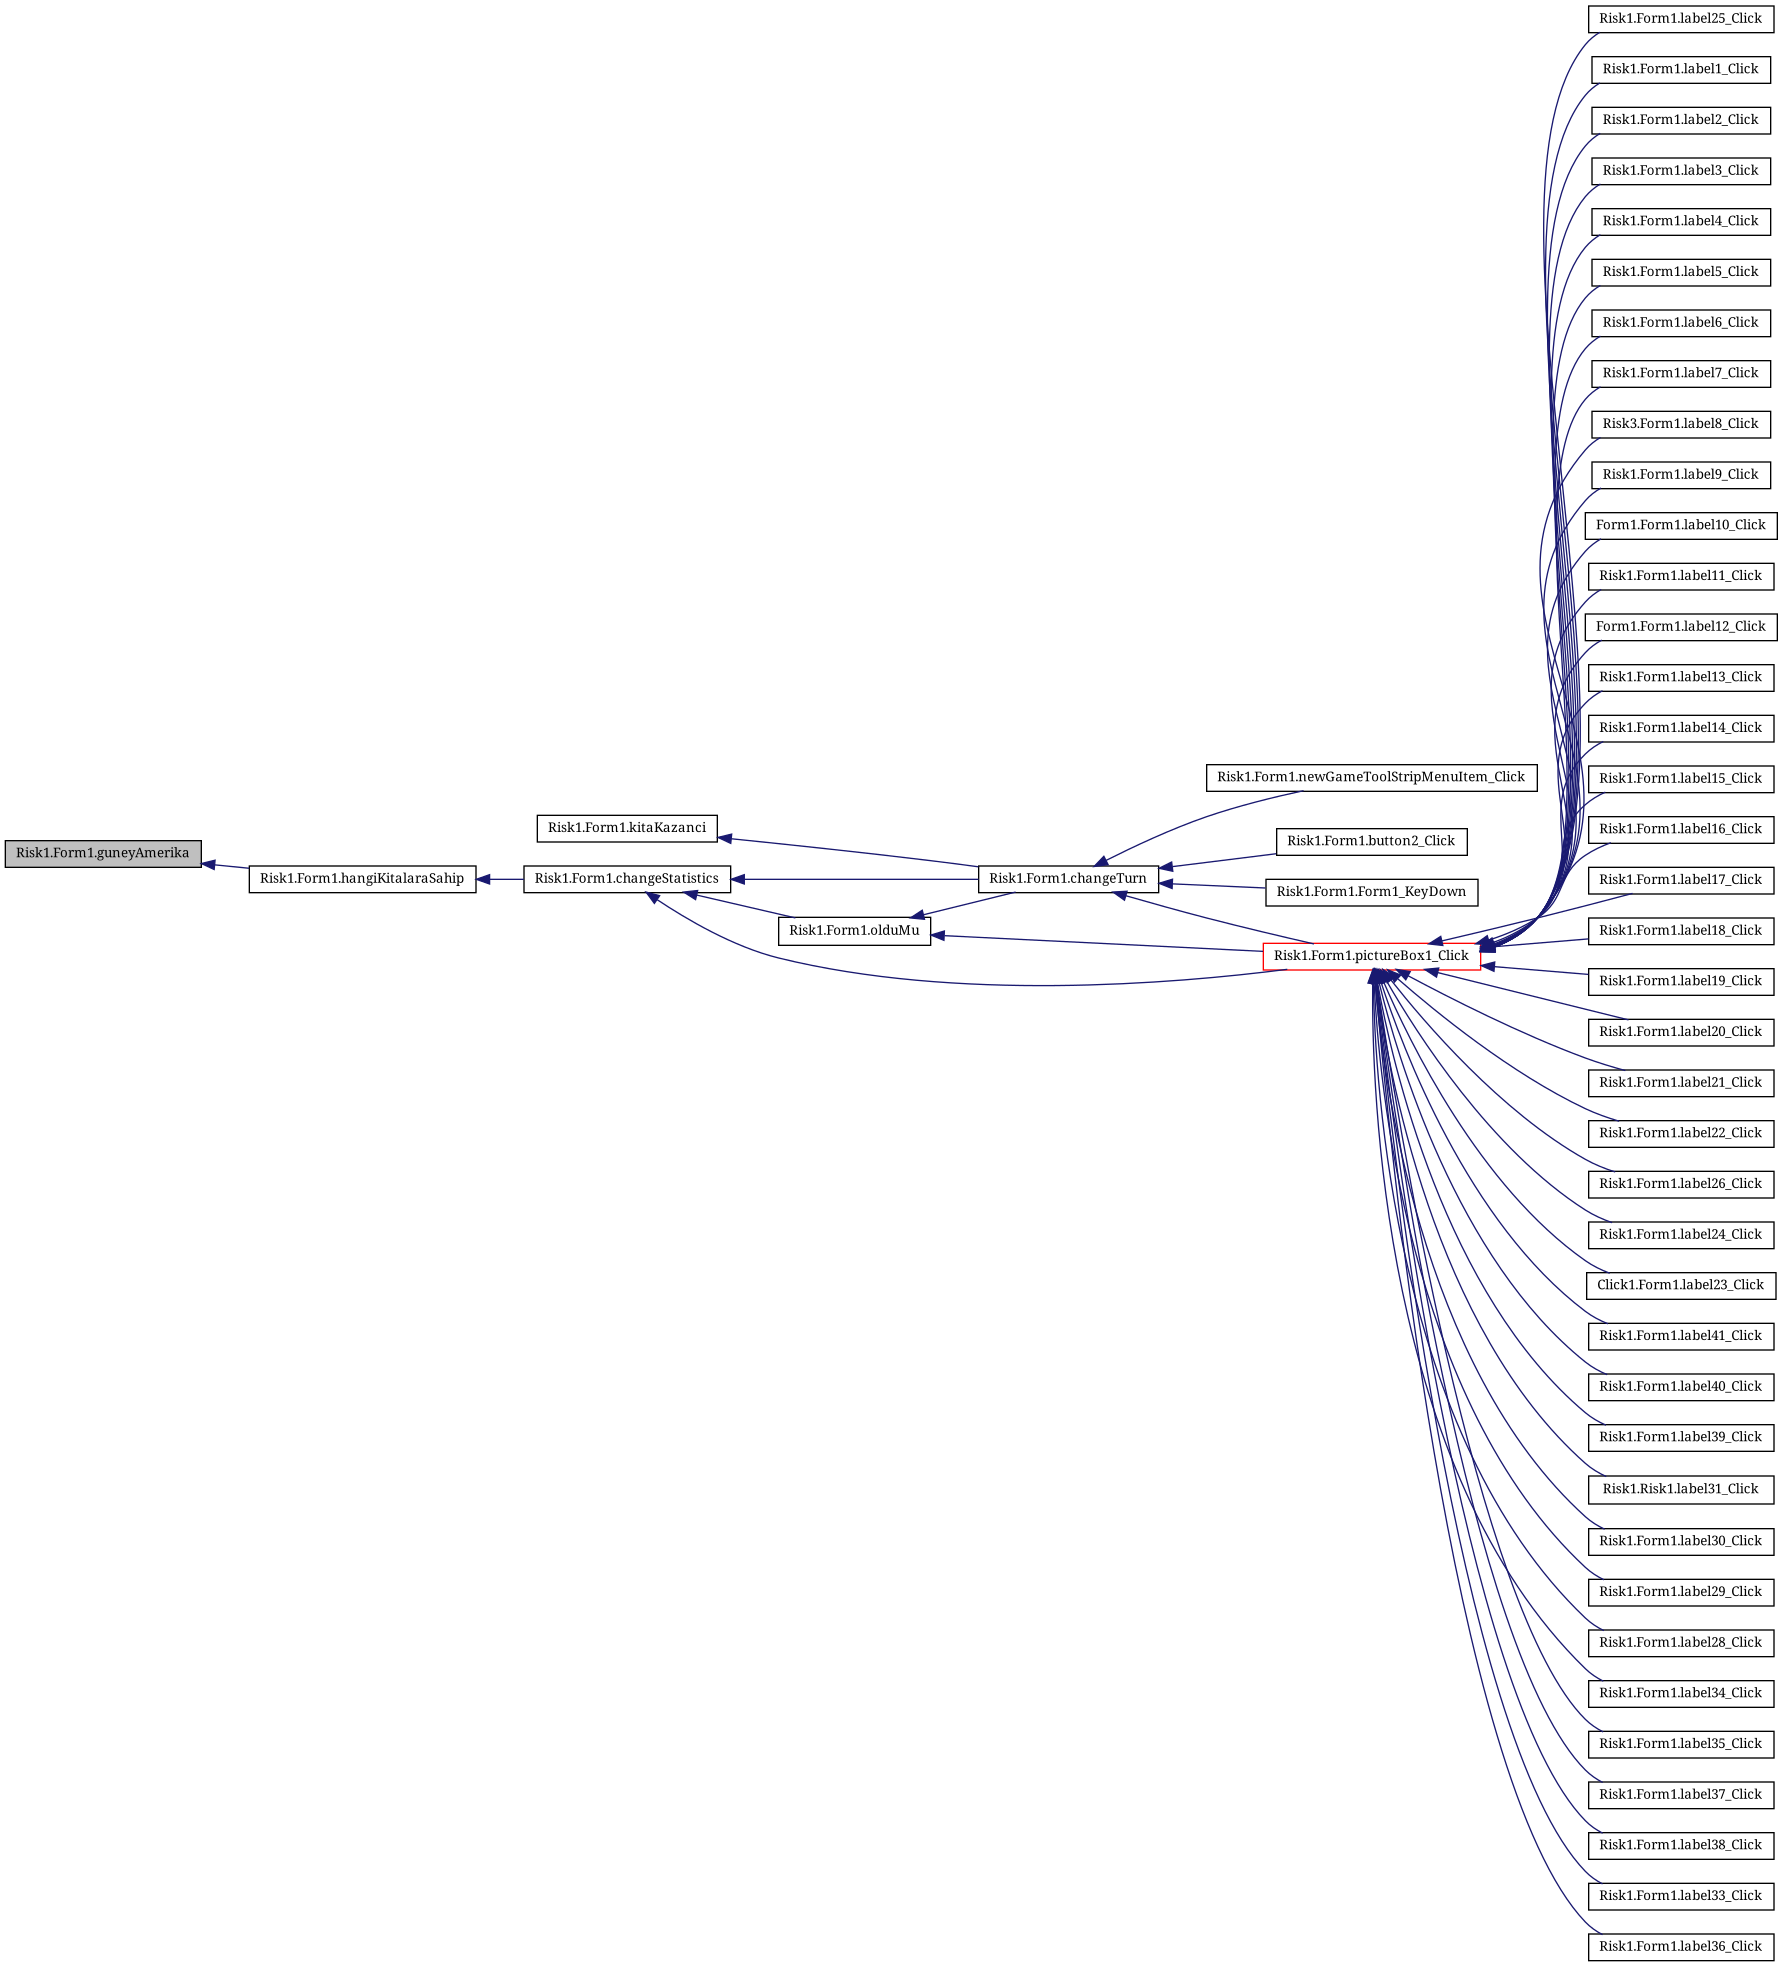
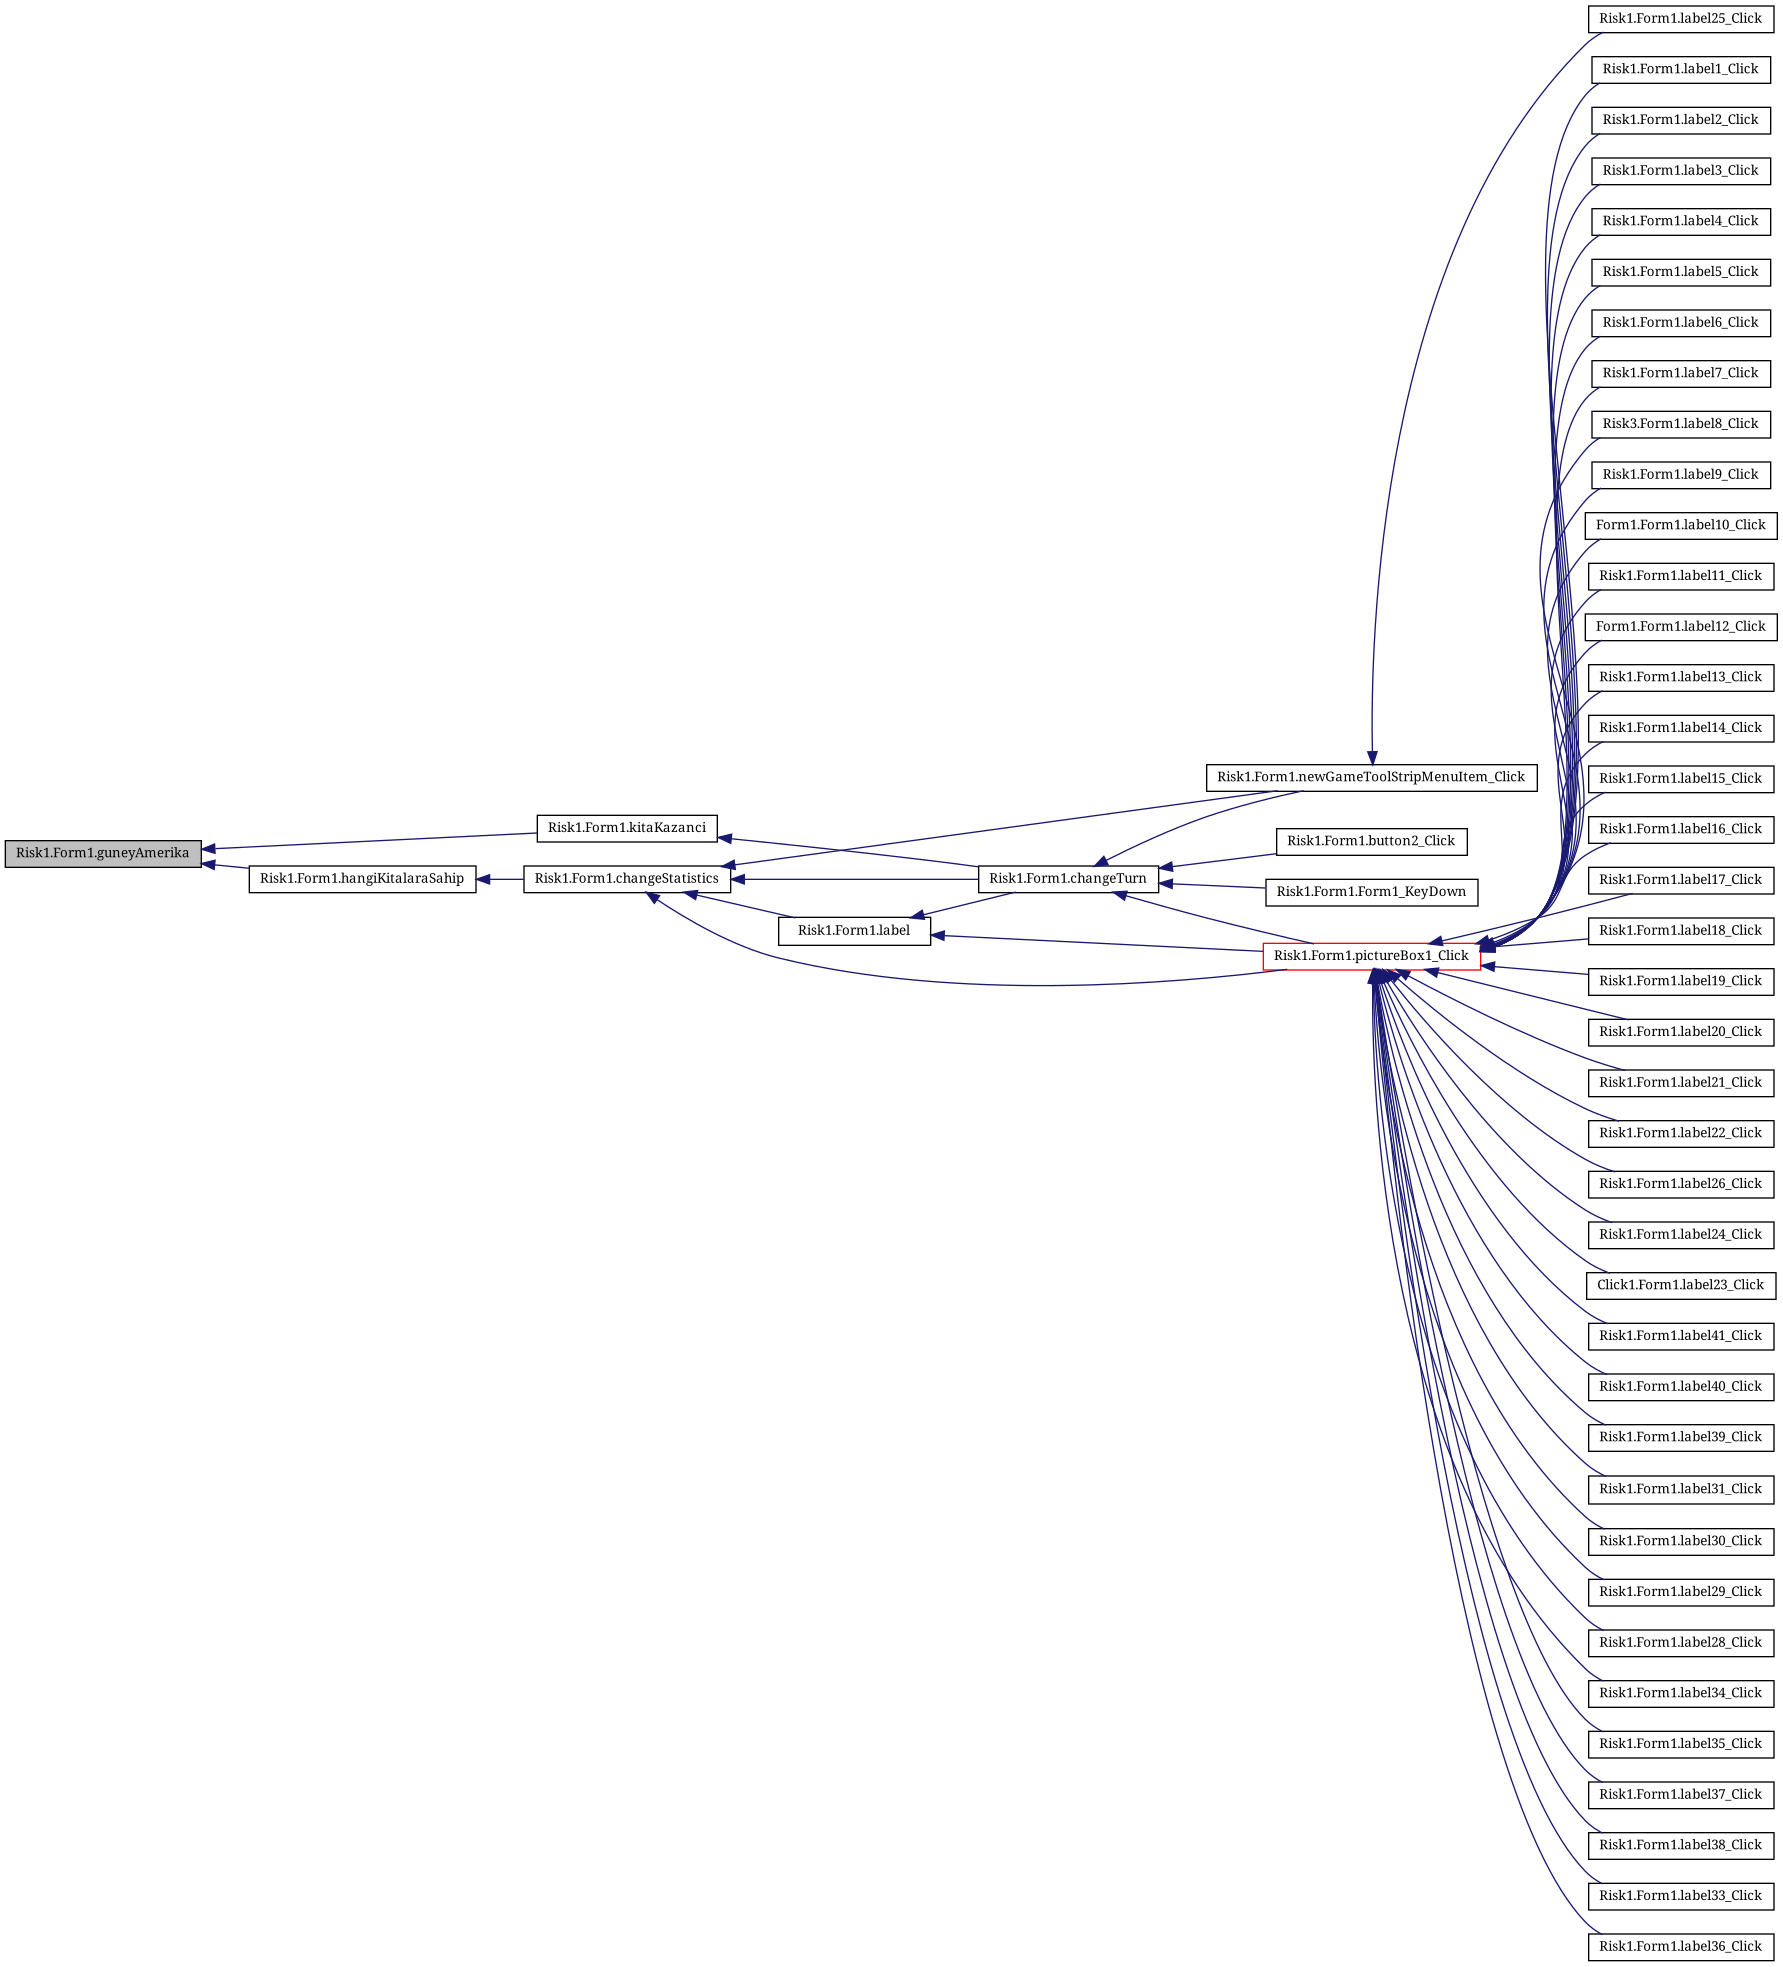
(1564, 498) -> (1417, 366)
none -> (1006, 828)
none -> (376, 841)
(855, 931) -> (855, 931)
(1681, 1490) -> (1681, 1490)
